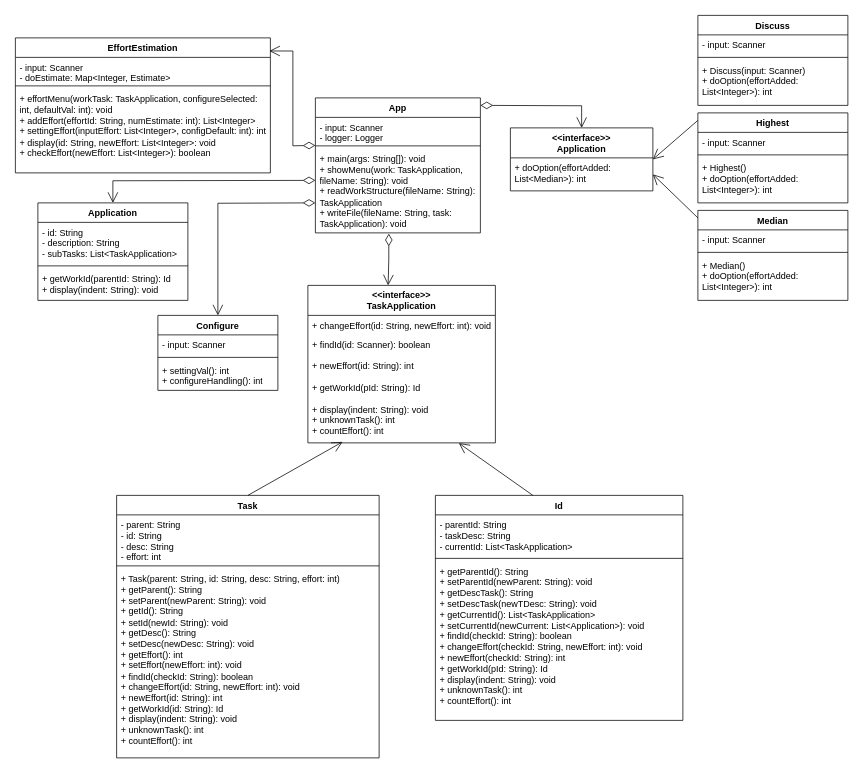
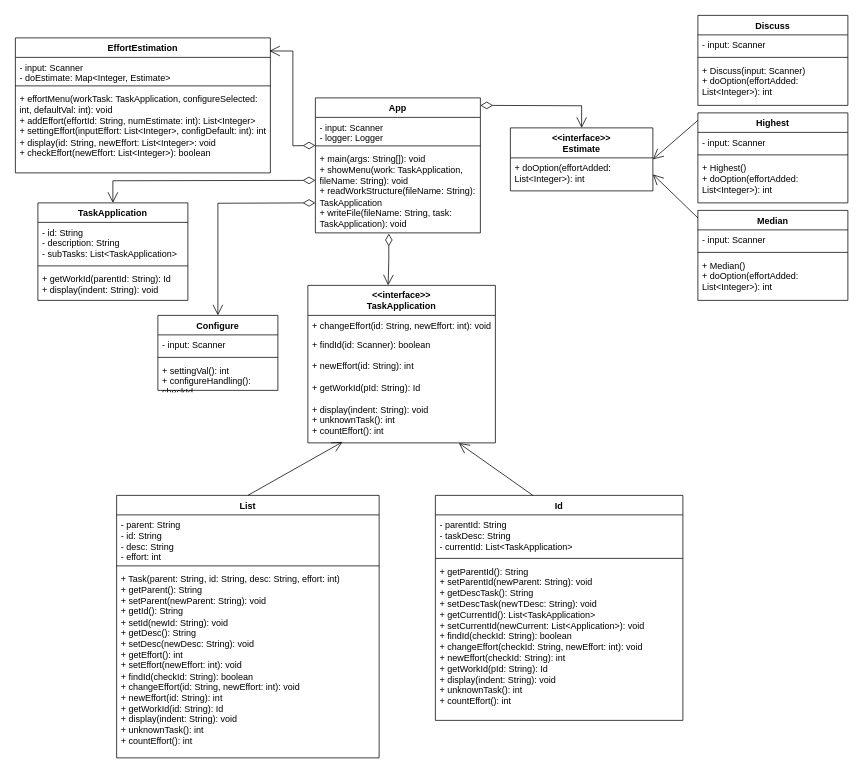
(582, 144) -> (582, 144)
(582, 174) -> (582, 174)
(113, 214) -> (113, 214)
(219, 382) -> (219, 382)
(248, 506) -> (248, 506)
